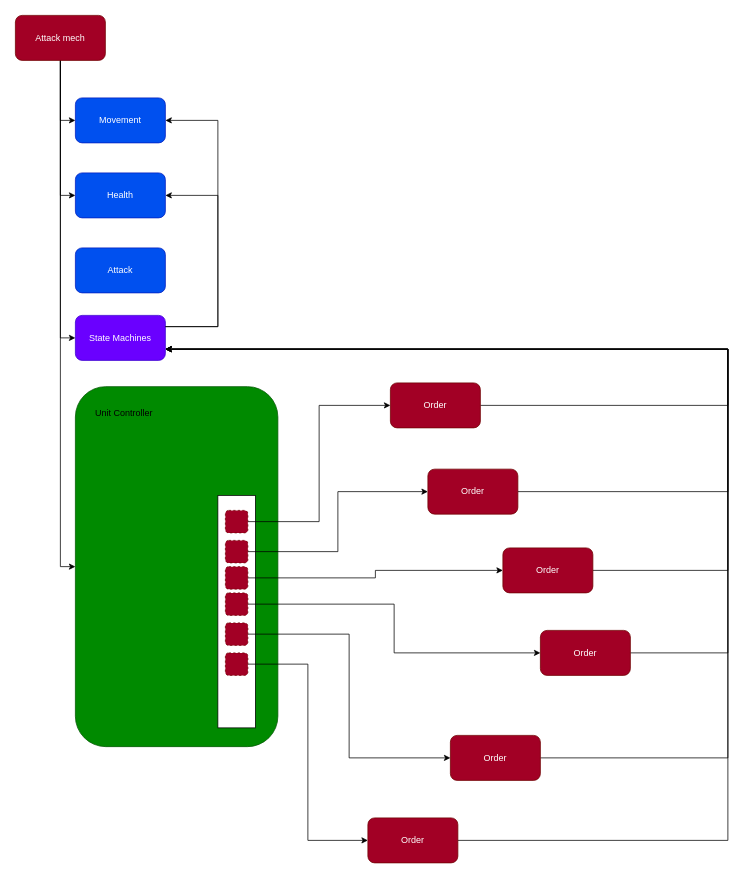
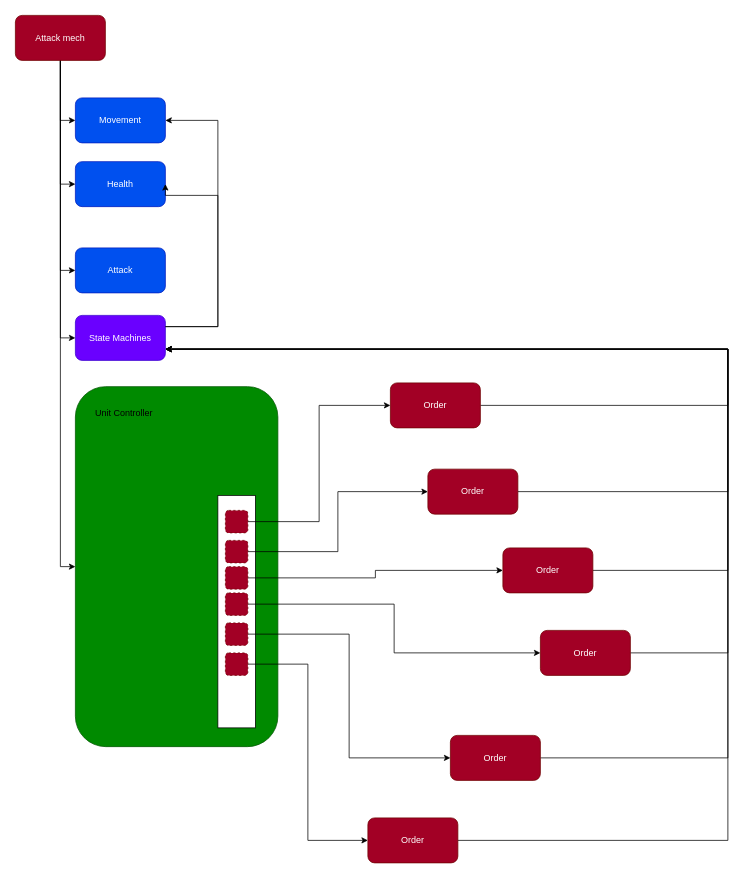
(120, 195) -> (120, 184)
none -> (67, 270)
